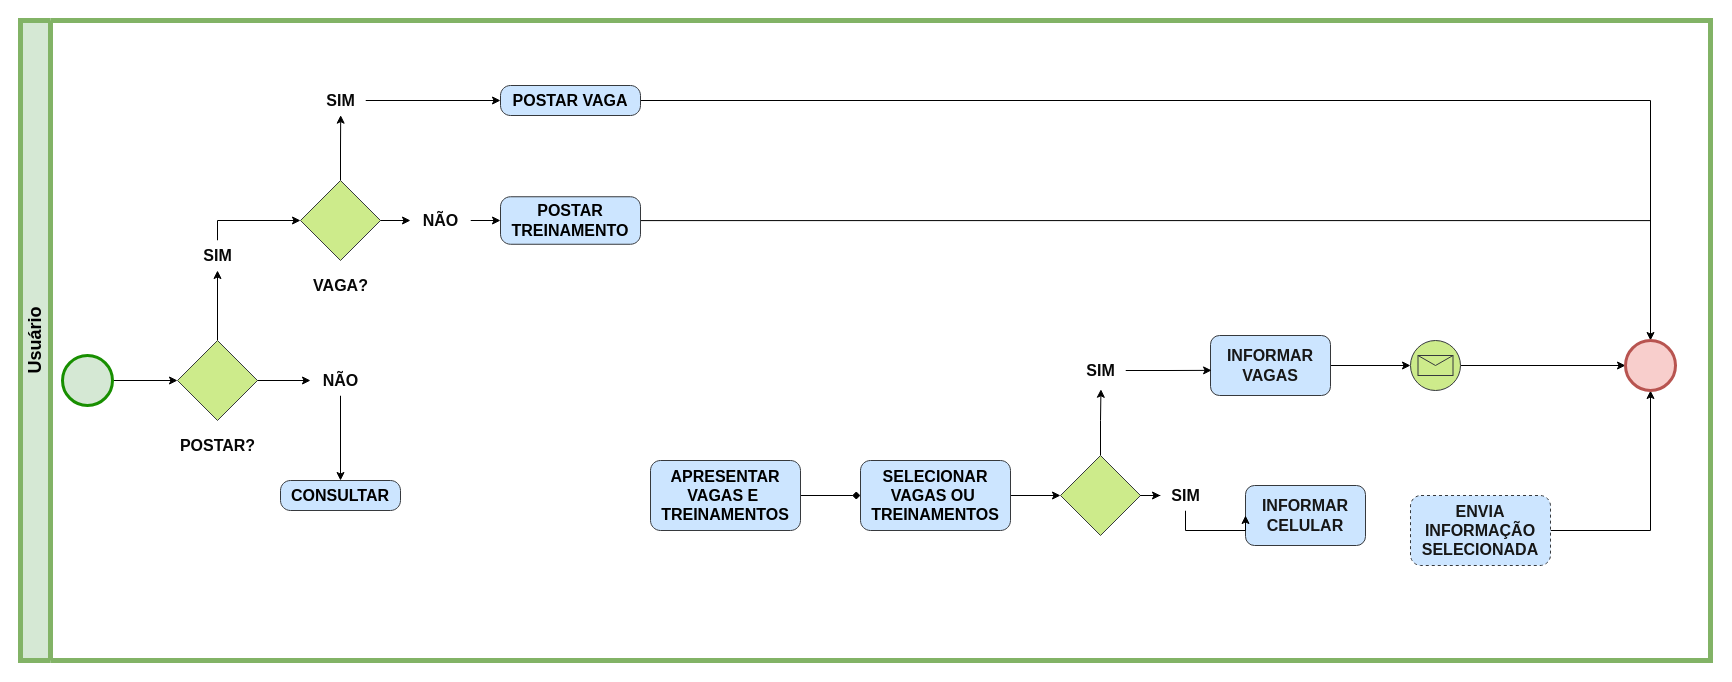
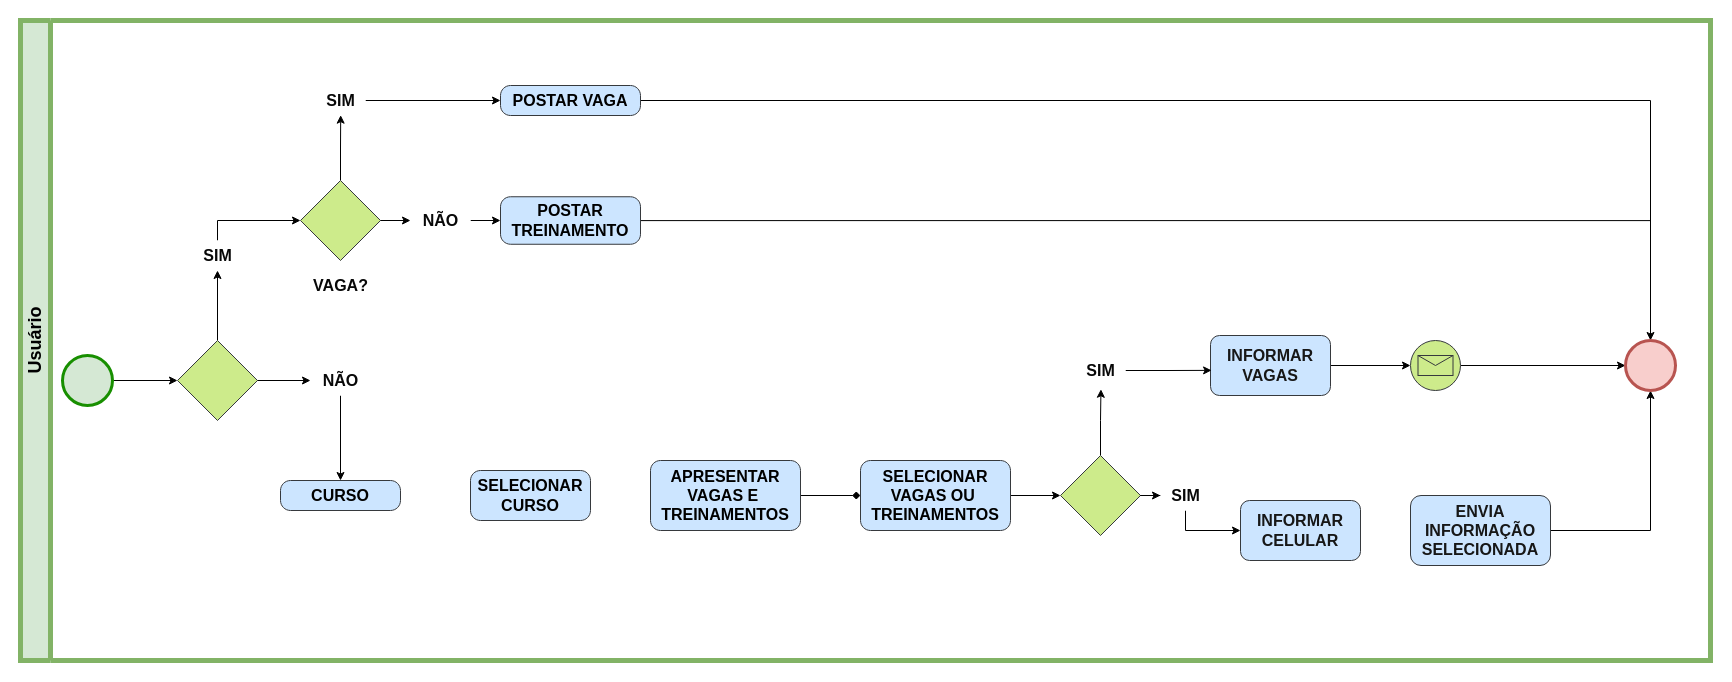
(218, 446) -> none
(341, 496) -> (341, 496)
none -> (531, 496)
(1306, 516) -> (1301, 531)
(1481, 531) -> (1481, 531)
